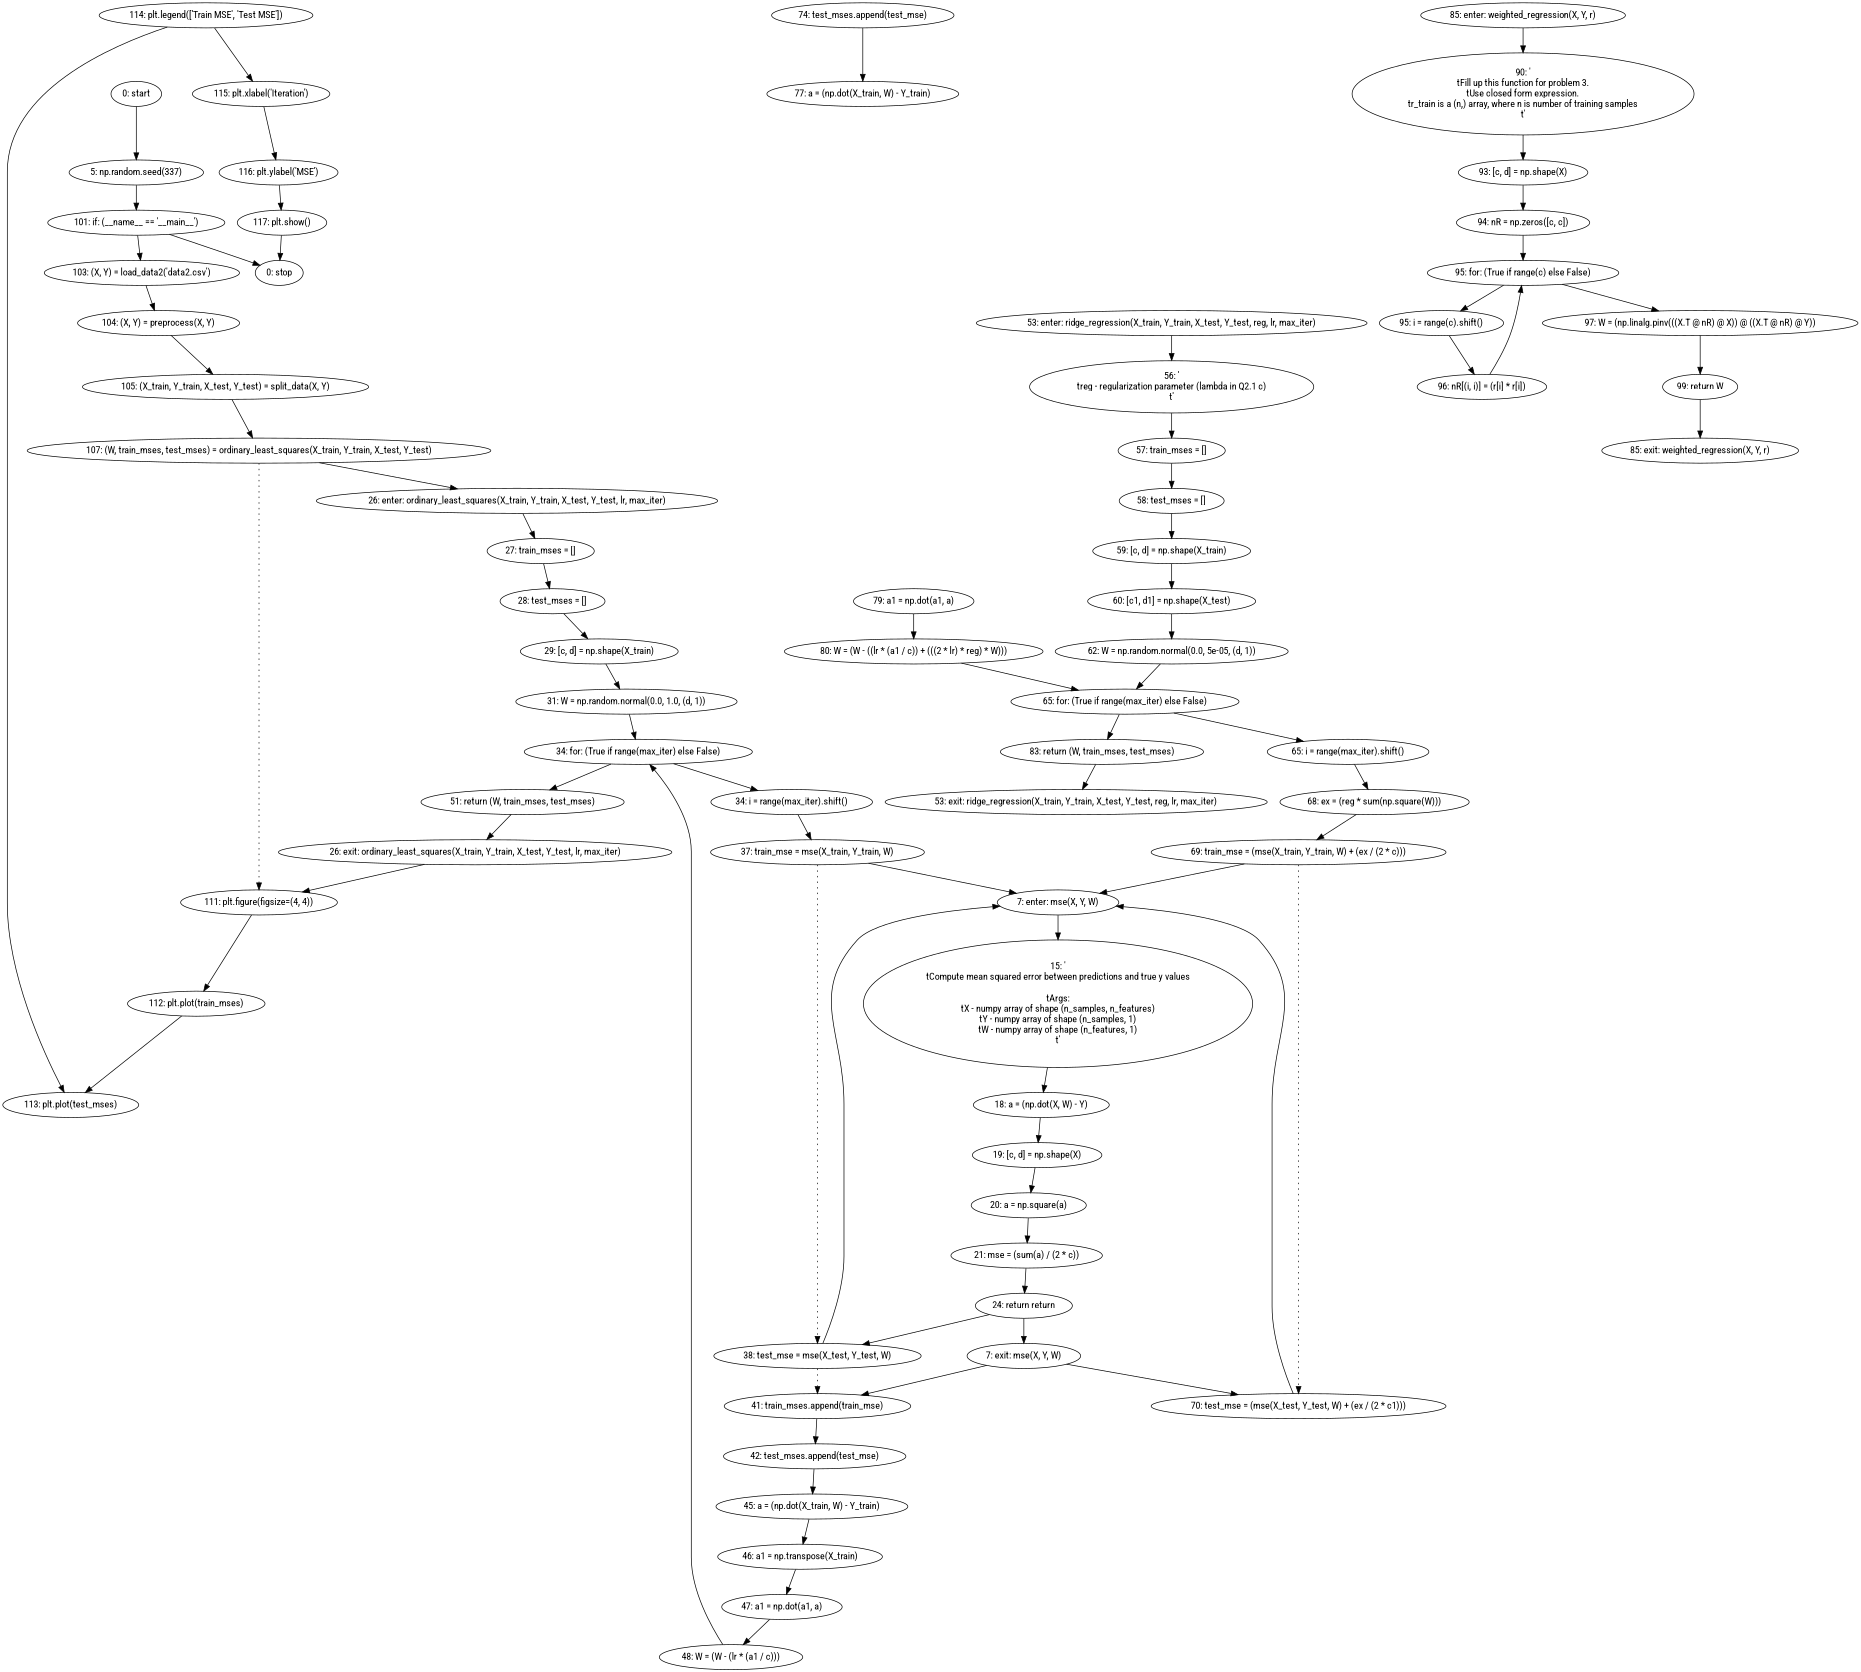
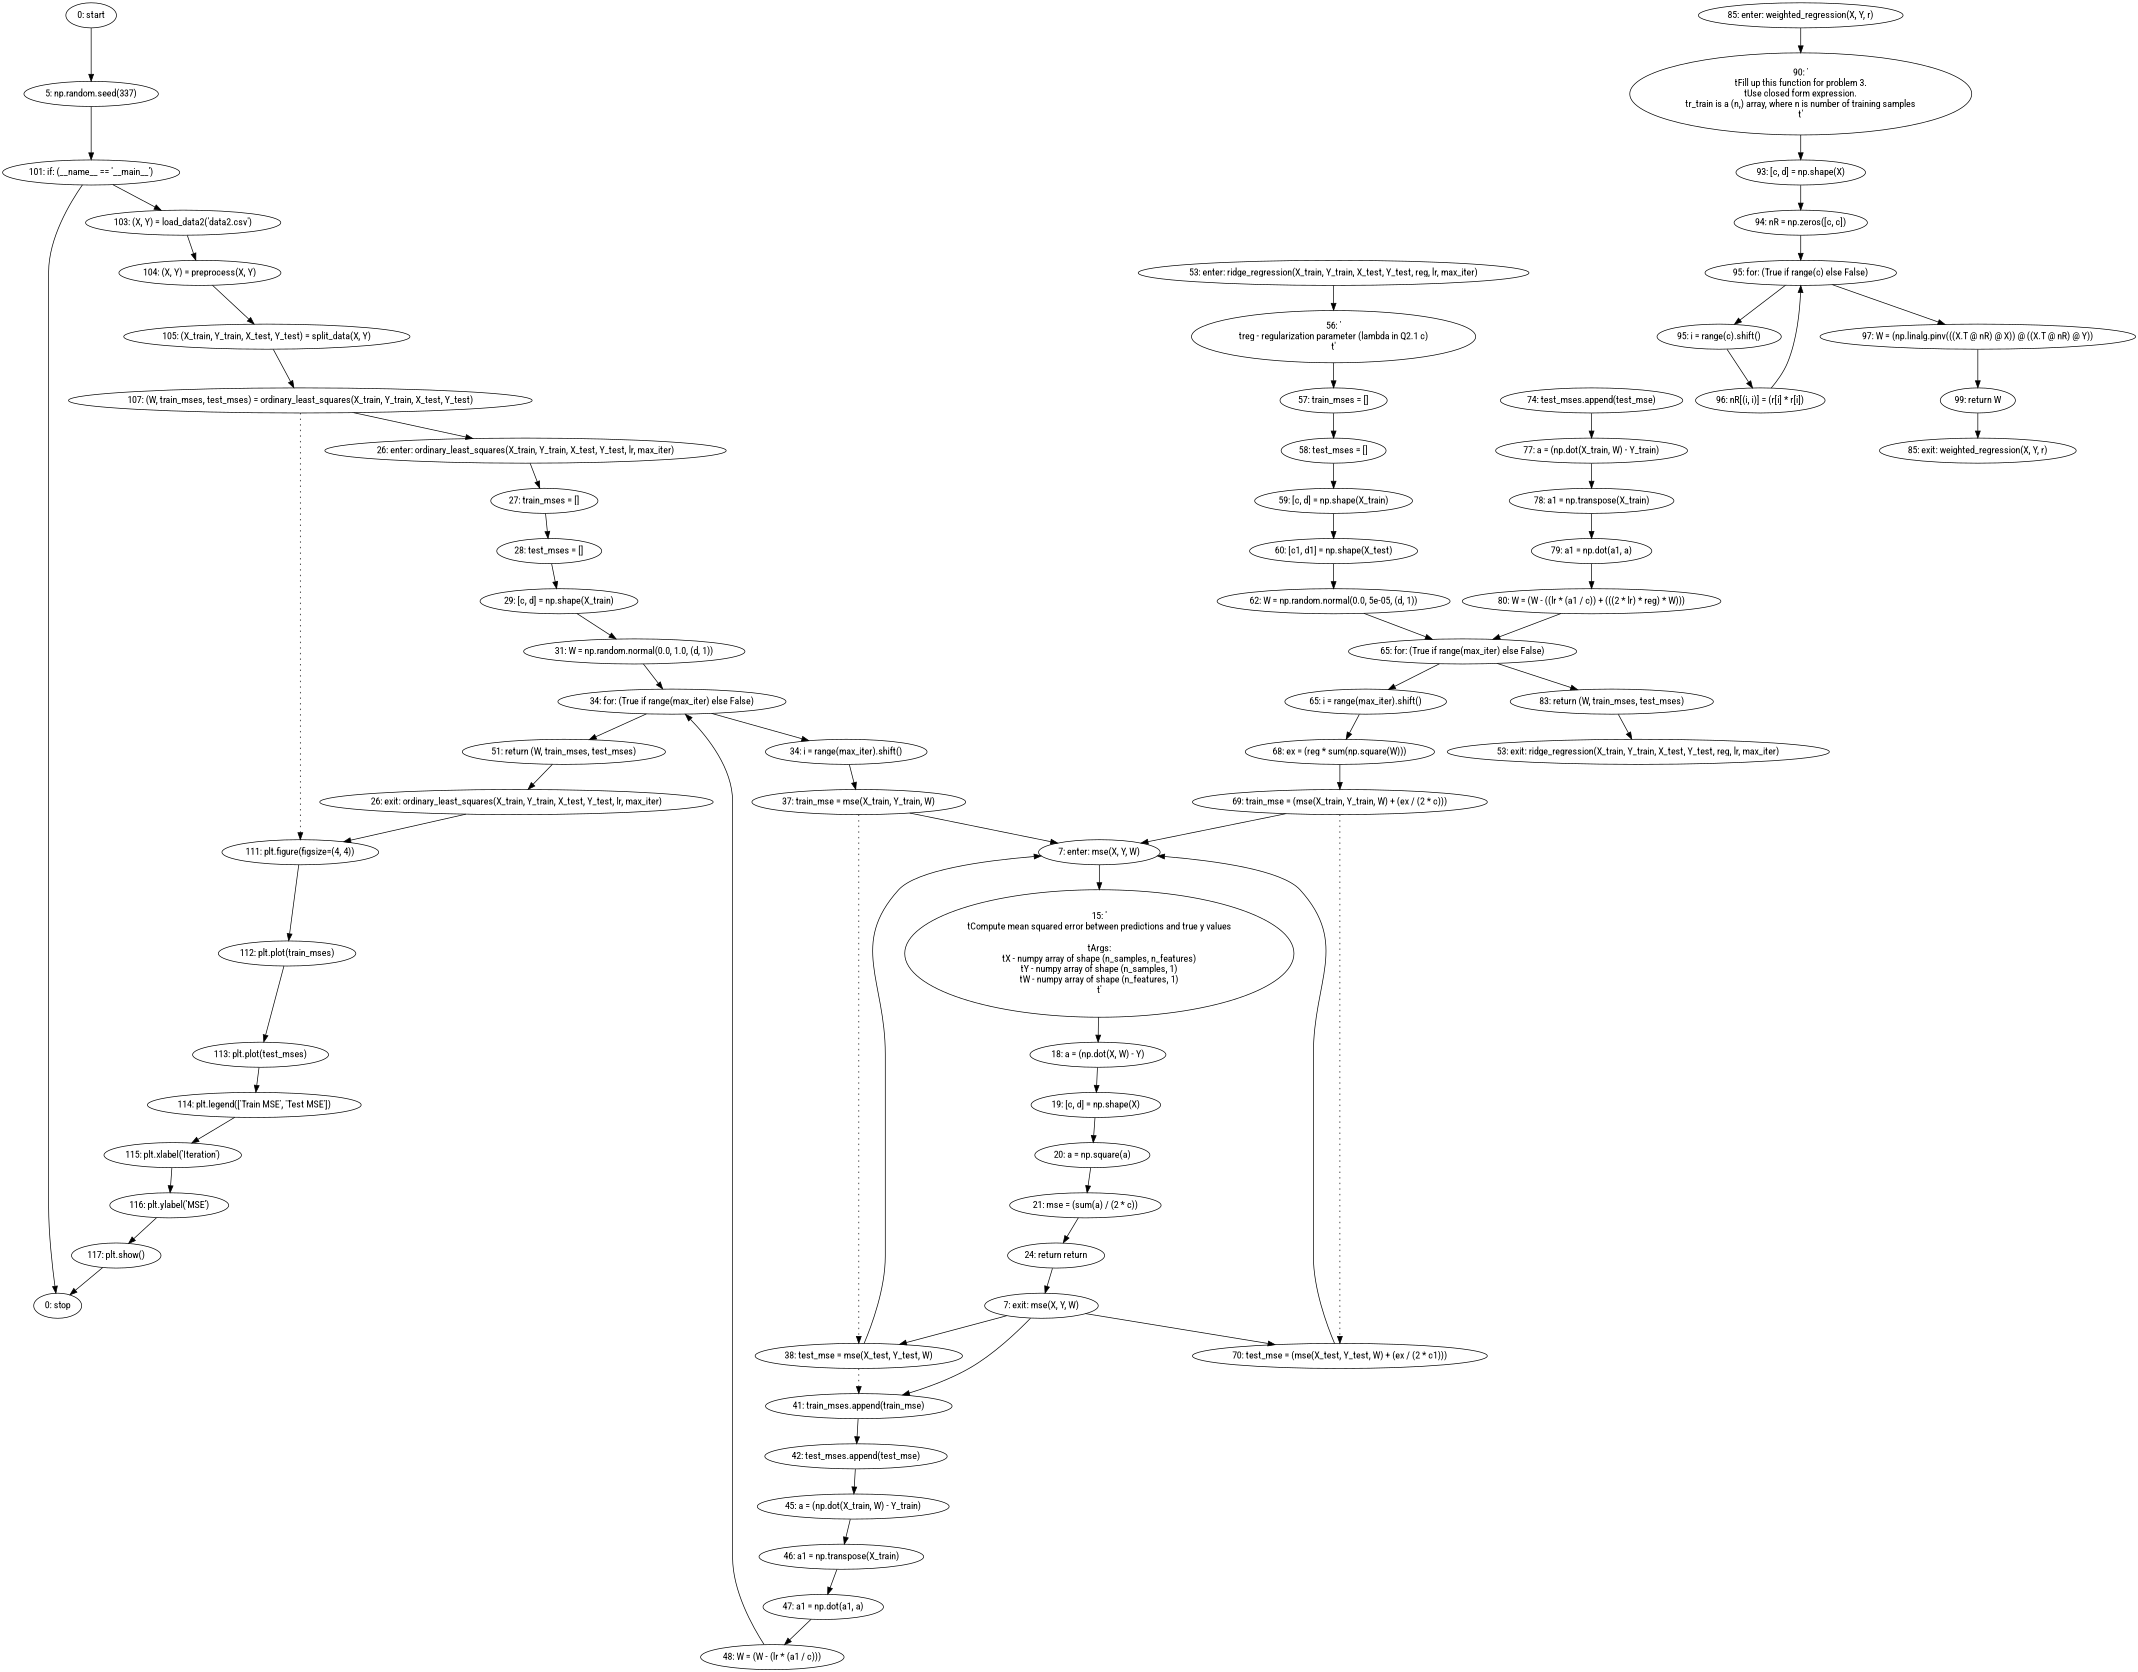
none -> (1592, 501)
(7, 519) -> (258, 1076)
(929, 1329) -> (956, 1329)
